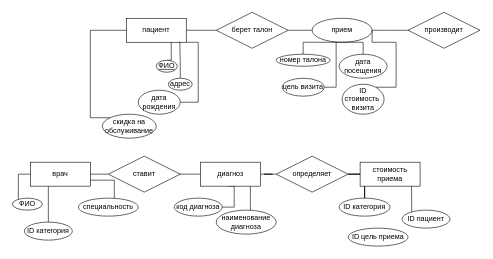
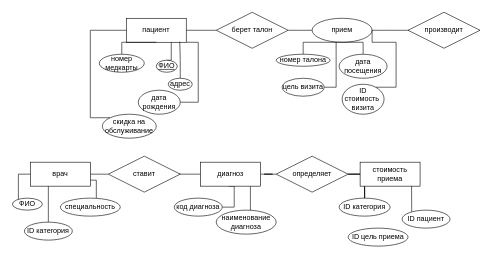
none -> (122, 46)
none -> (122, 63)
(108, 207) -> (90, 207)
